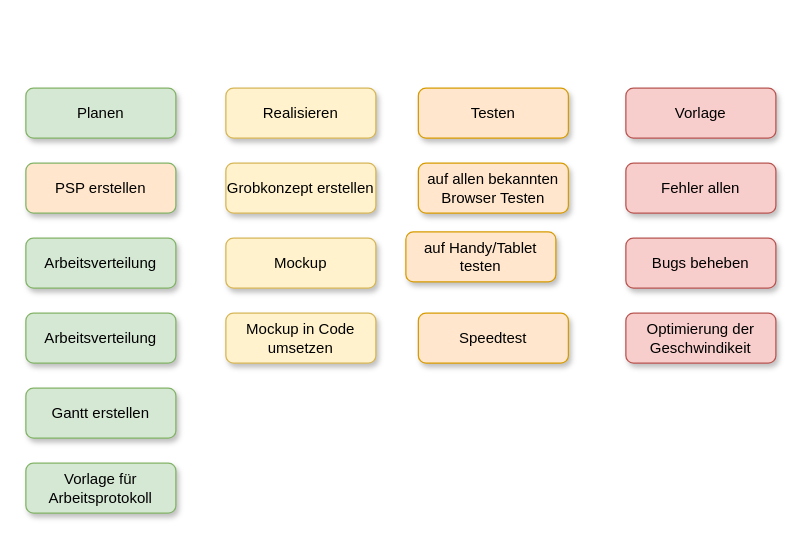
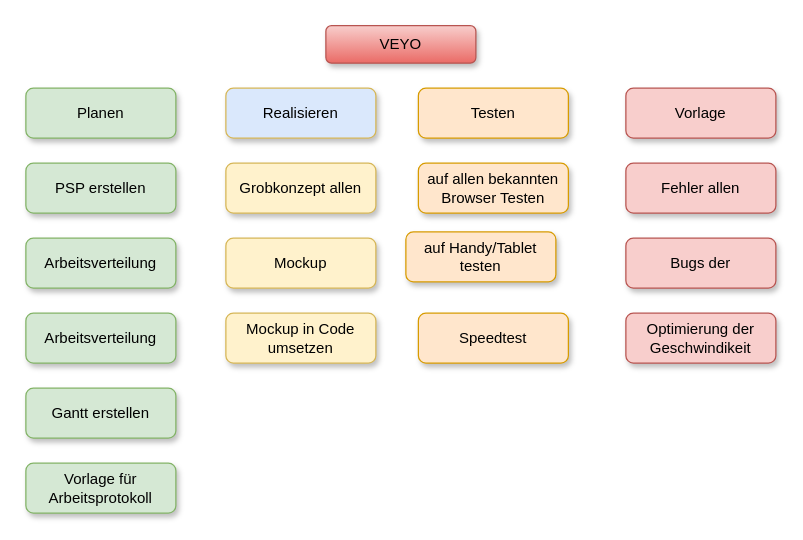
none -> (401, 44)
(301, 113) -> (301, 113)
(101, 188) -> (101, 188)
(301, 188) -> (301, 188)
(701, 263) -> (701, 263)
